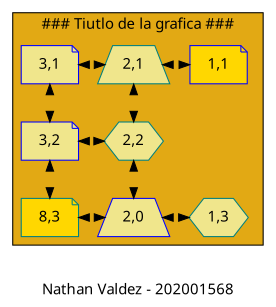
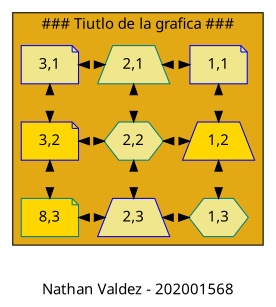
(219, 65) -> (219, 65)
(50, 141) -> (50, 141)
none -> (219, 141)
(134, 218) -> (134, 218)
